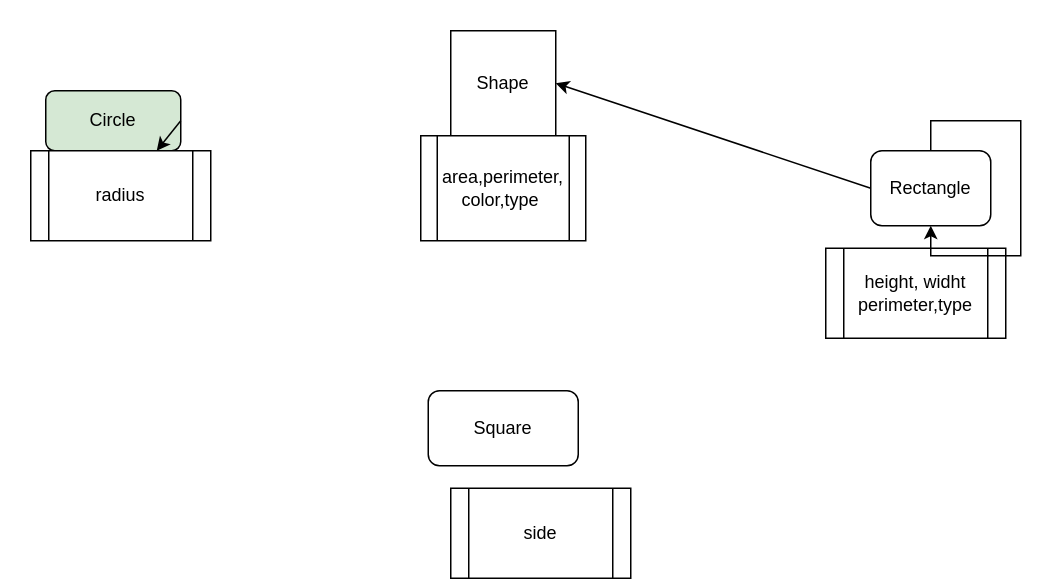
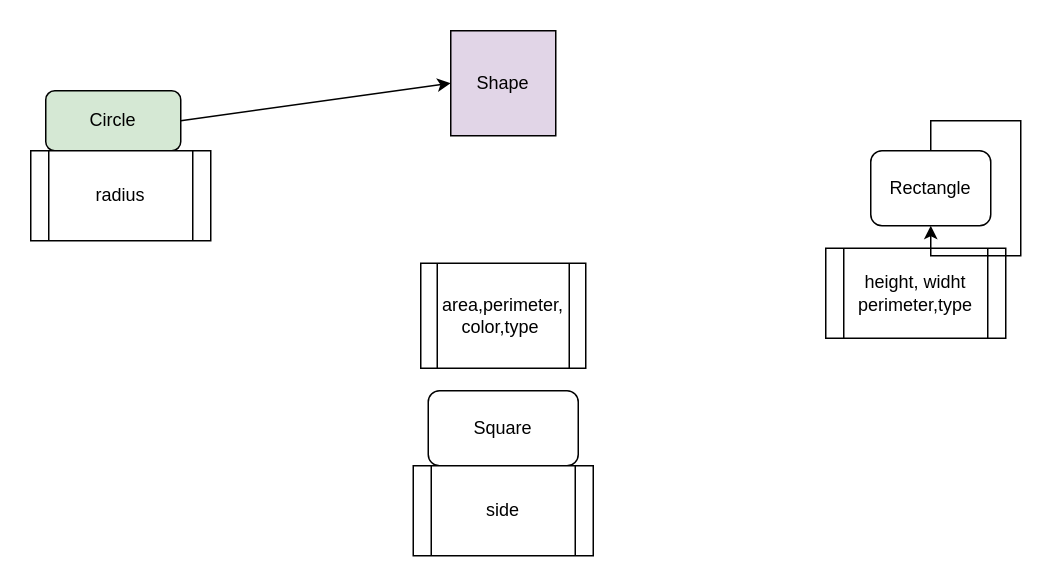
(503, 83) -> (503, 83)
(172, 132) -> (311, 103)
(718, 137) -> none
(503, 188) -> (503, 316)
(541, 533) -> (503, 511)
